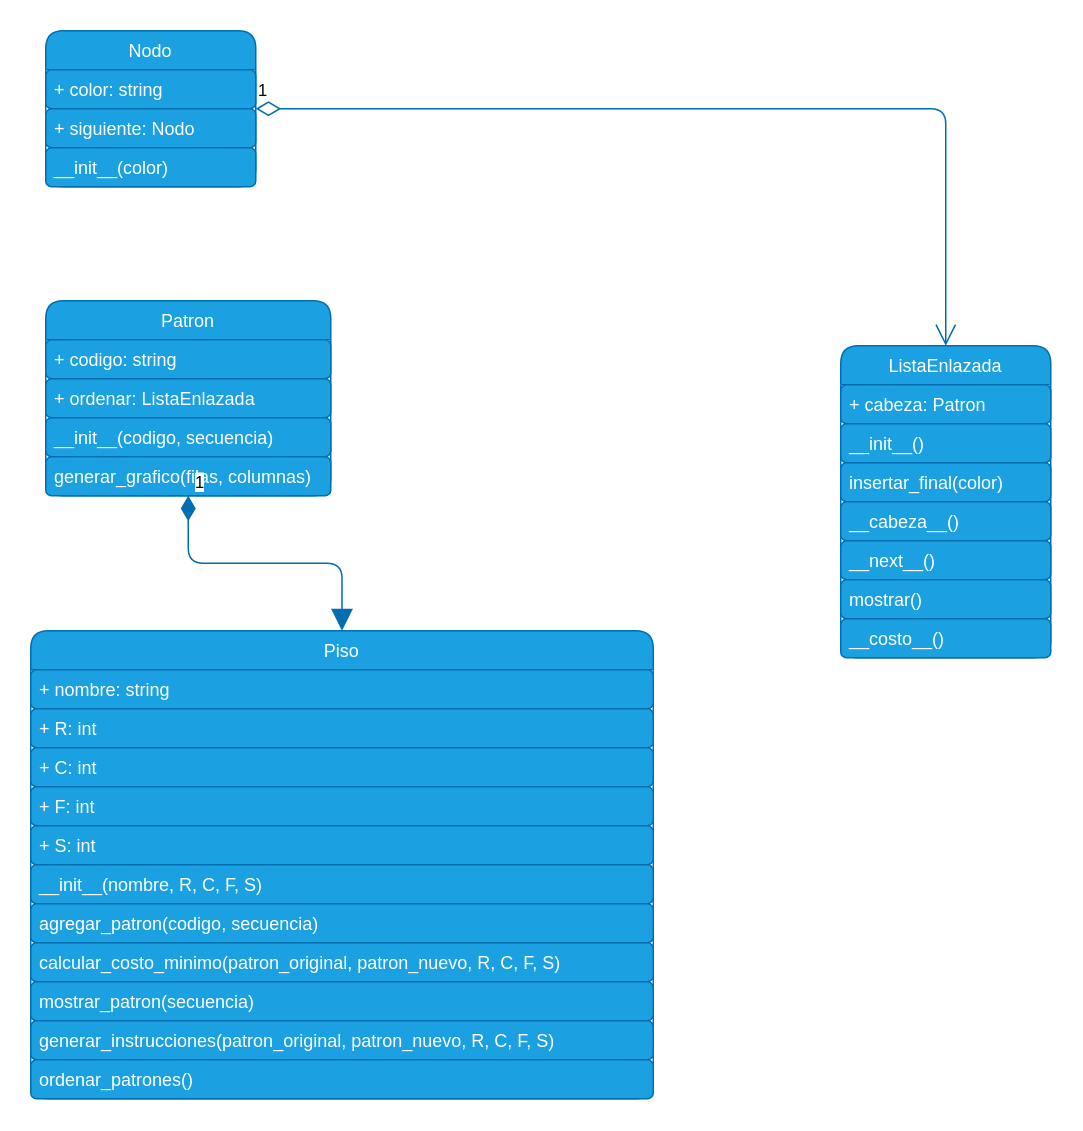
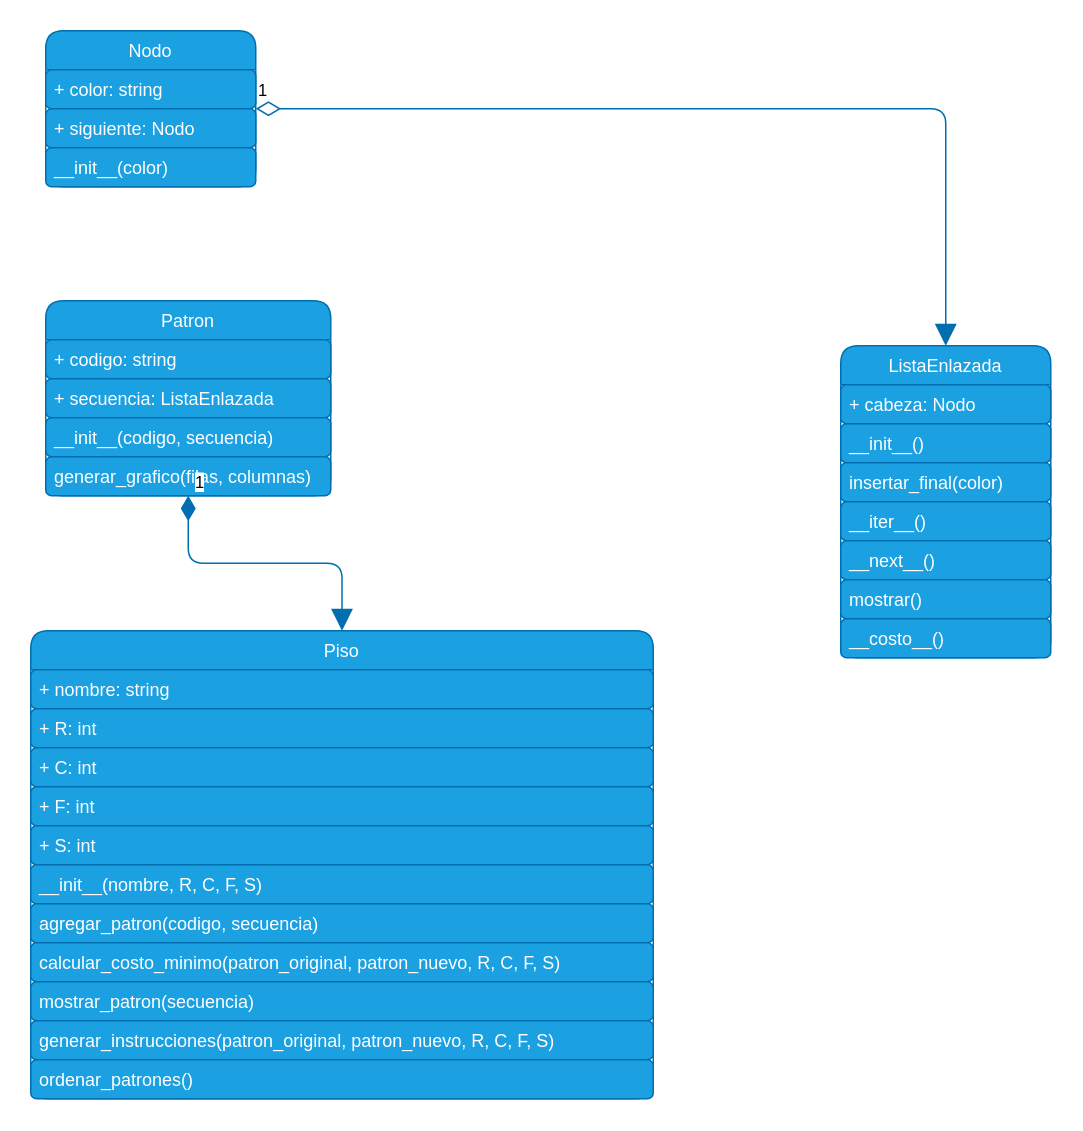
(946, 331) -> (946, 323)
(163, 399) -> (171, 399)
(923, 405) -> (913, 405)
(909, 522) -> (897, 522)
